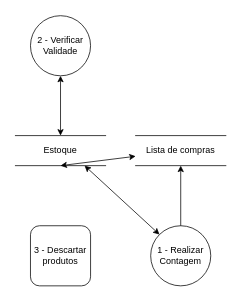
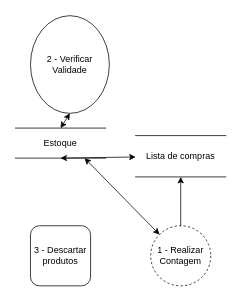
(60, 46) -> (70, 64)
(60, 150) -> (60, 143)
(180, 150) -> (180, 156)
(180, 255) -> (180, 255)
